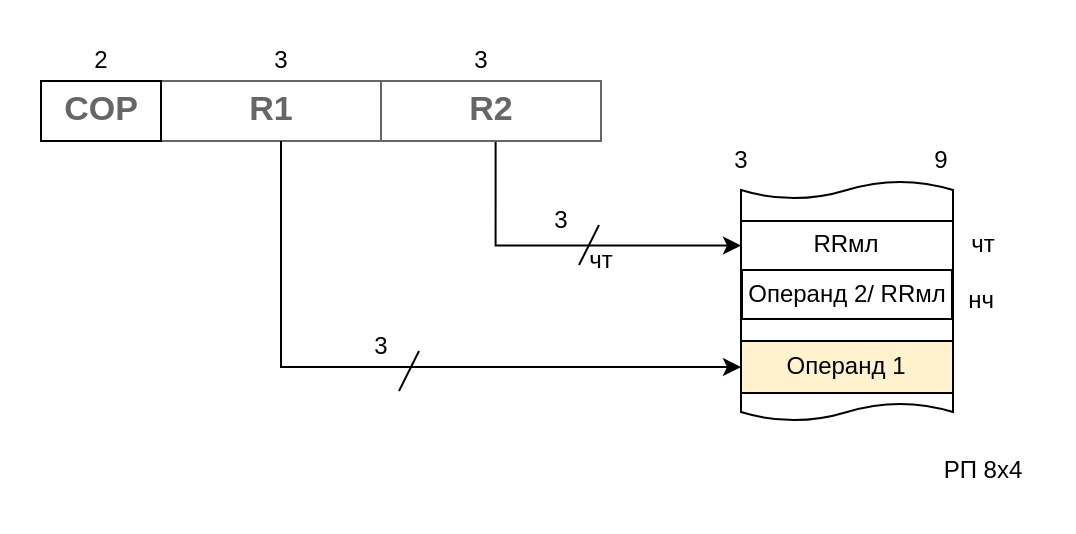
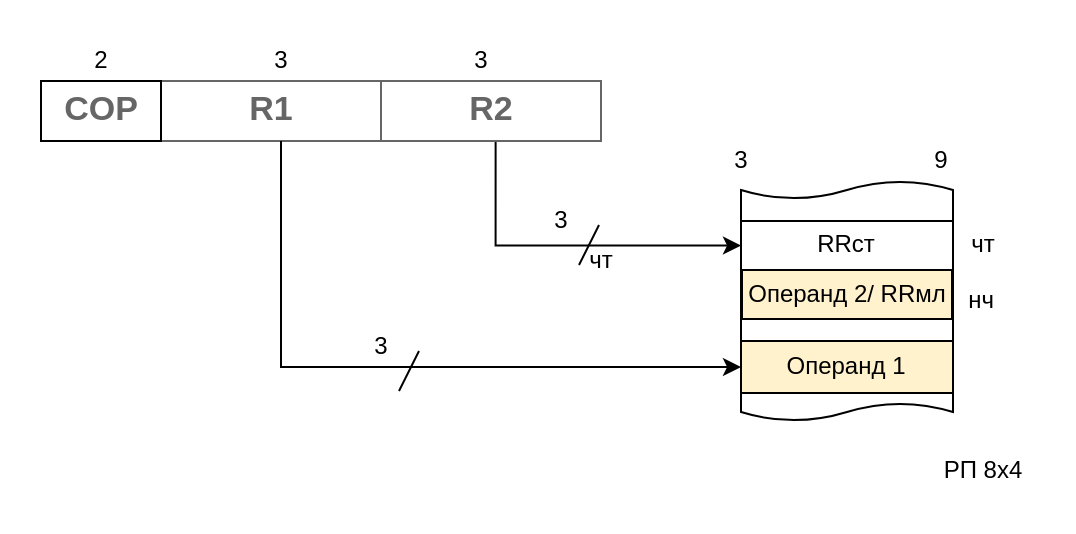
(847, 245) -> (847, 245)
(847, 295) -> (847, 295)
